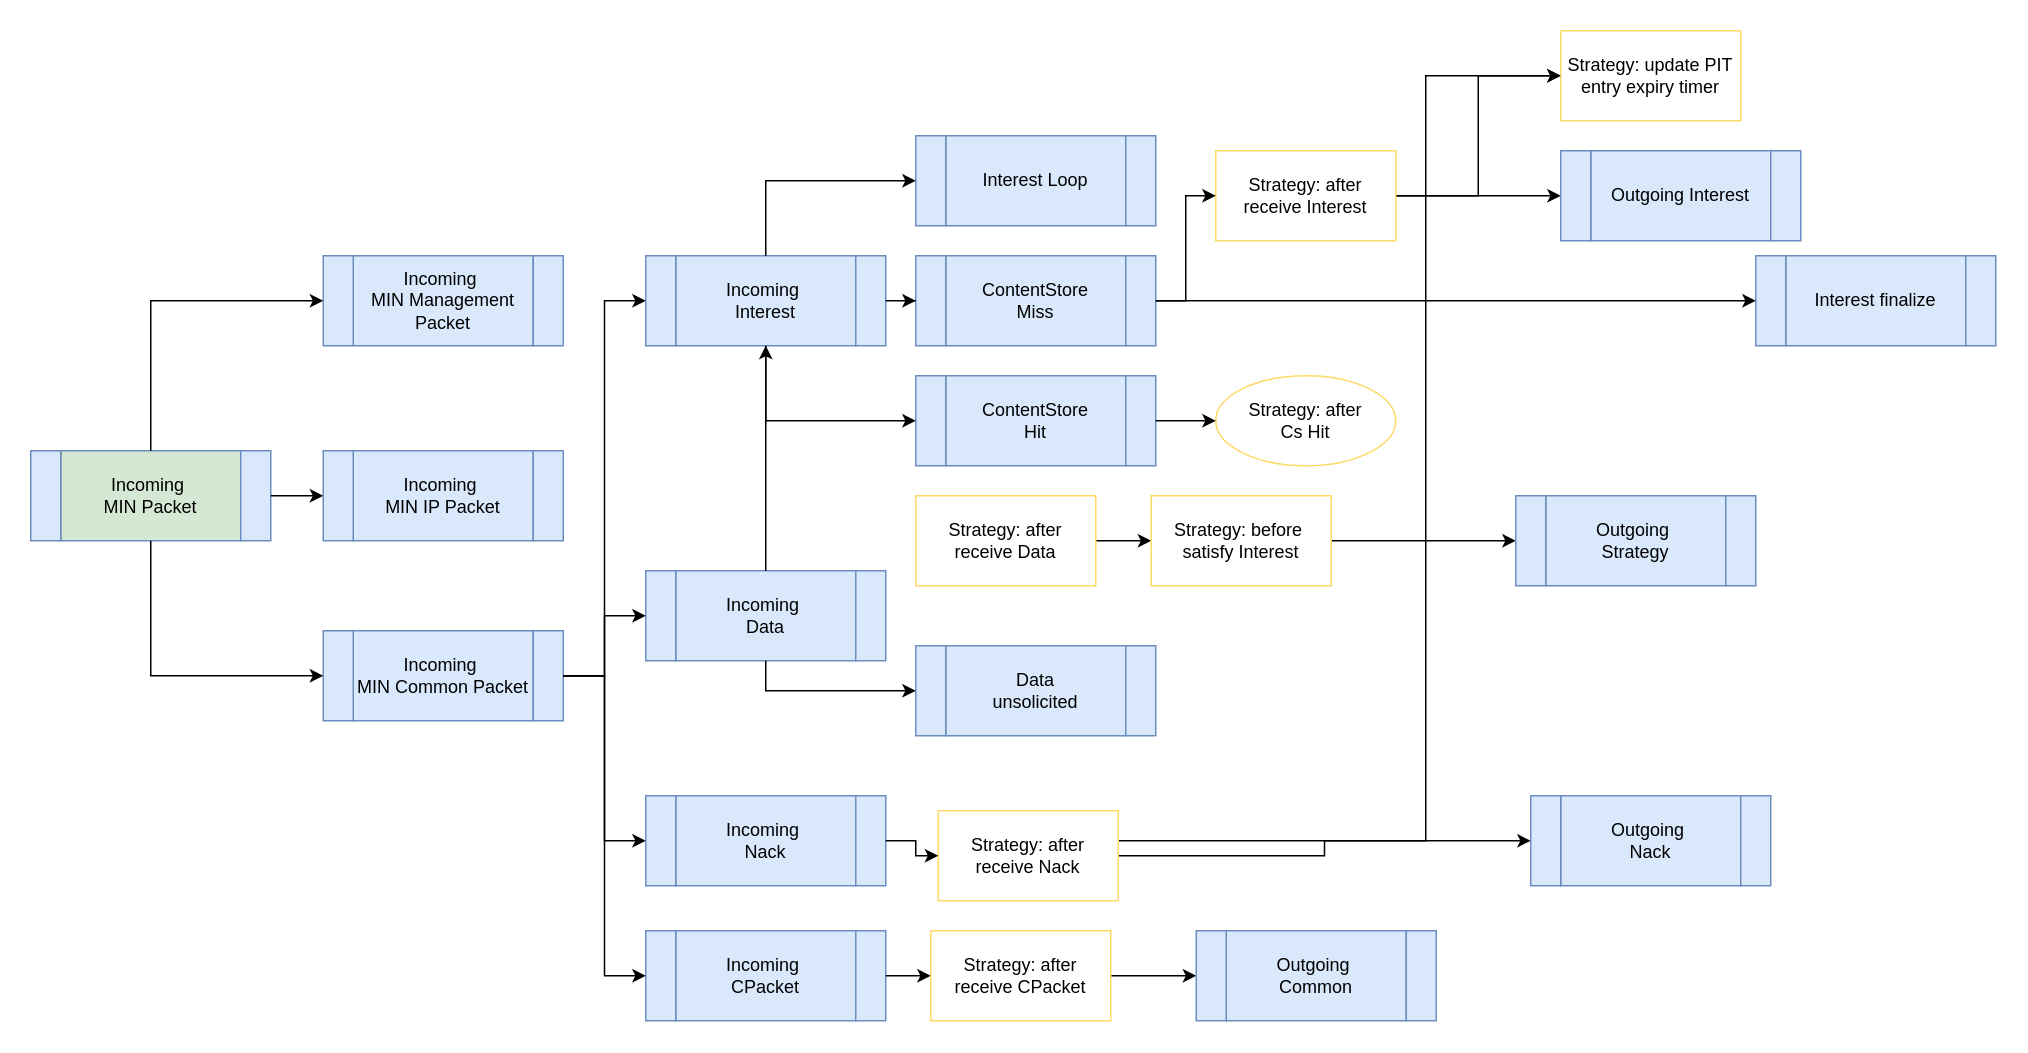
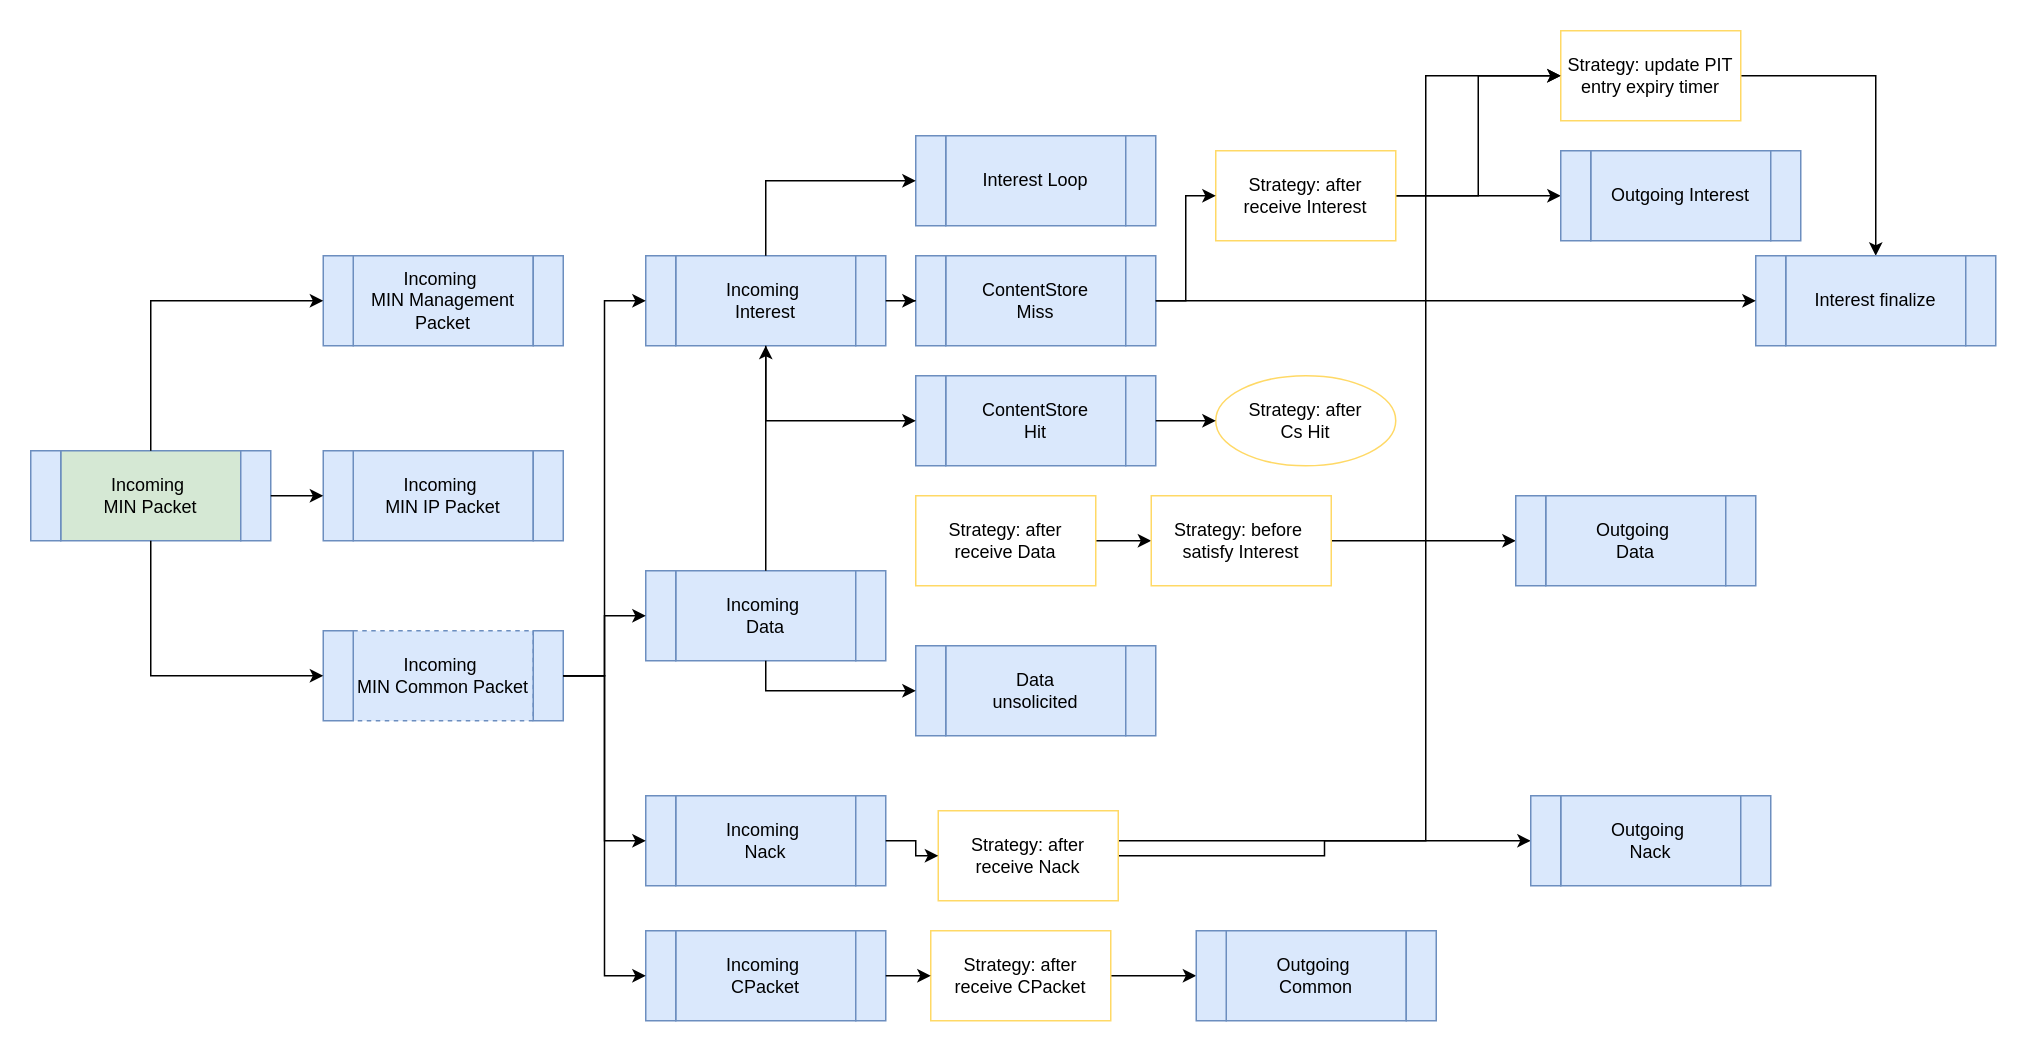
none -> (1876, 93)
(1636, 541) -> (1636, 541)
(443, 676) -> (443, 676)
